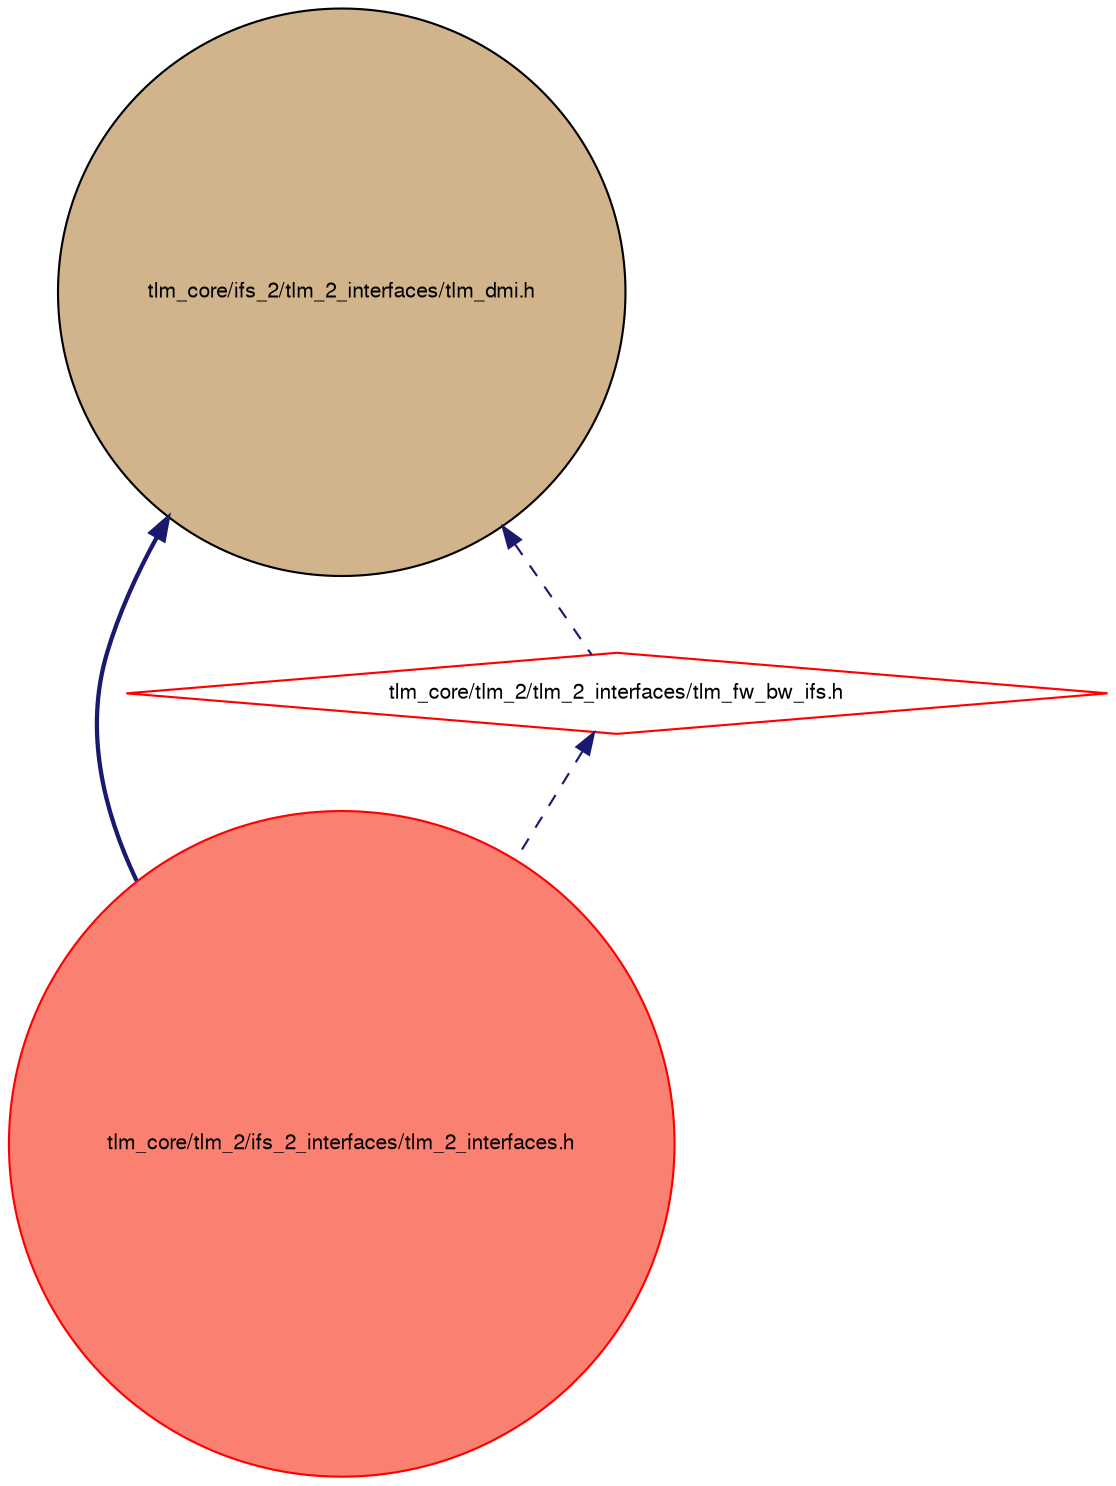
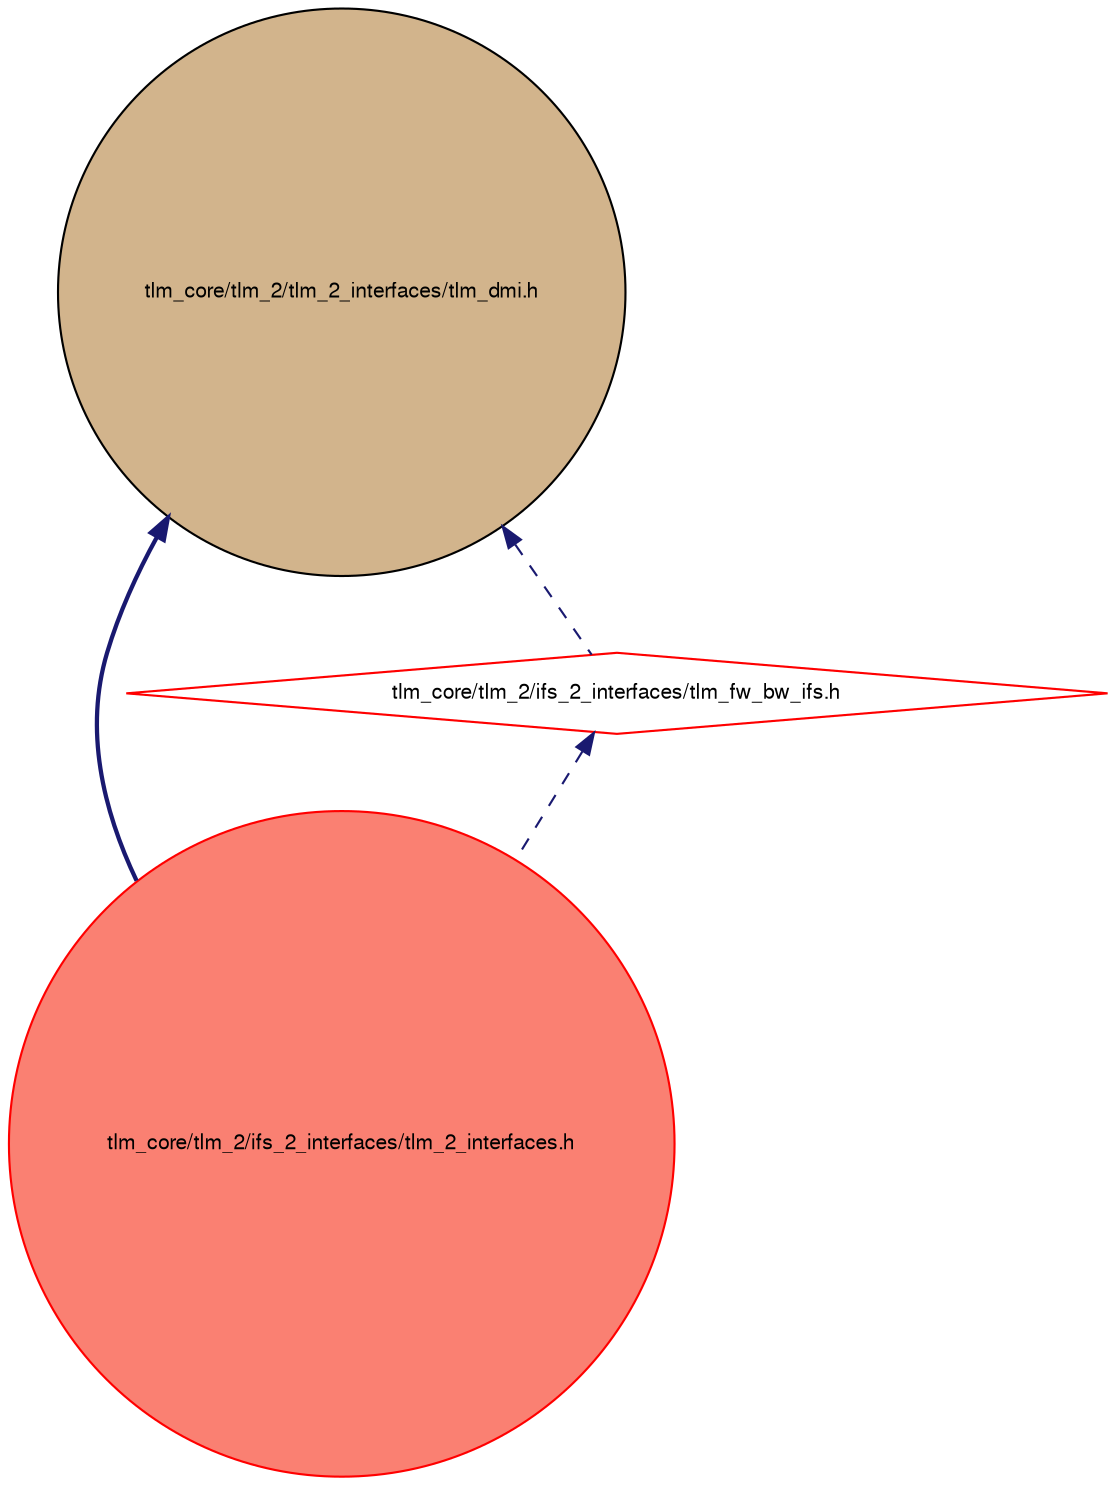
(342, 292) -> (342, 292)
(617, 693) -> (617, 693)
